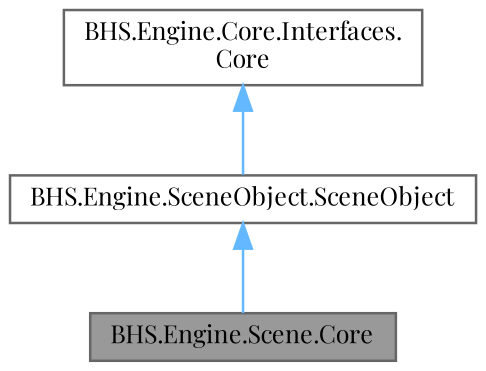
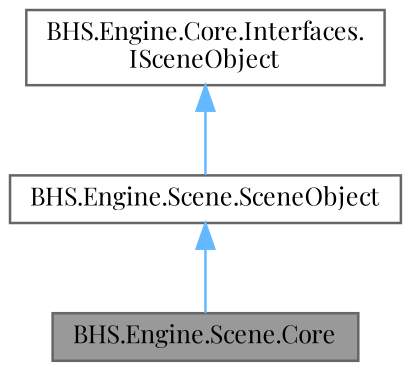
(243, 48) -> (205, 48)
(243, 199) -> (205, 199)
